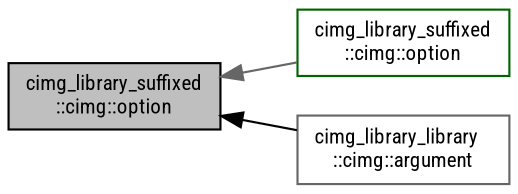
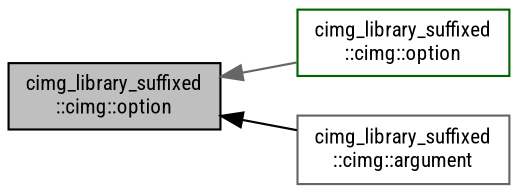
(403, 150) -> (403, 150)
